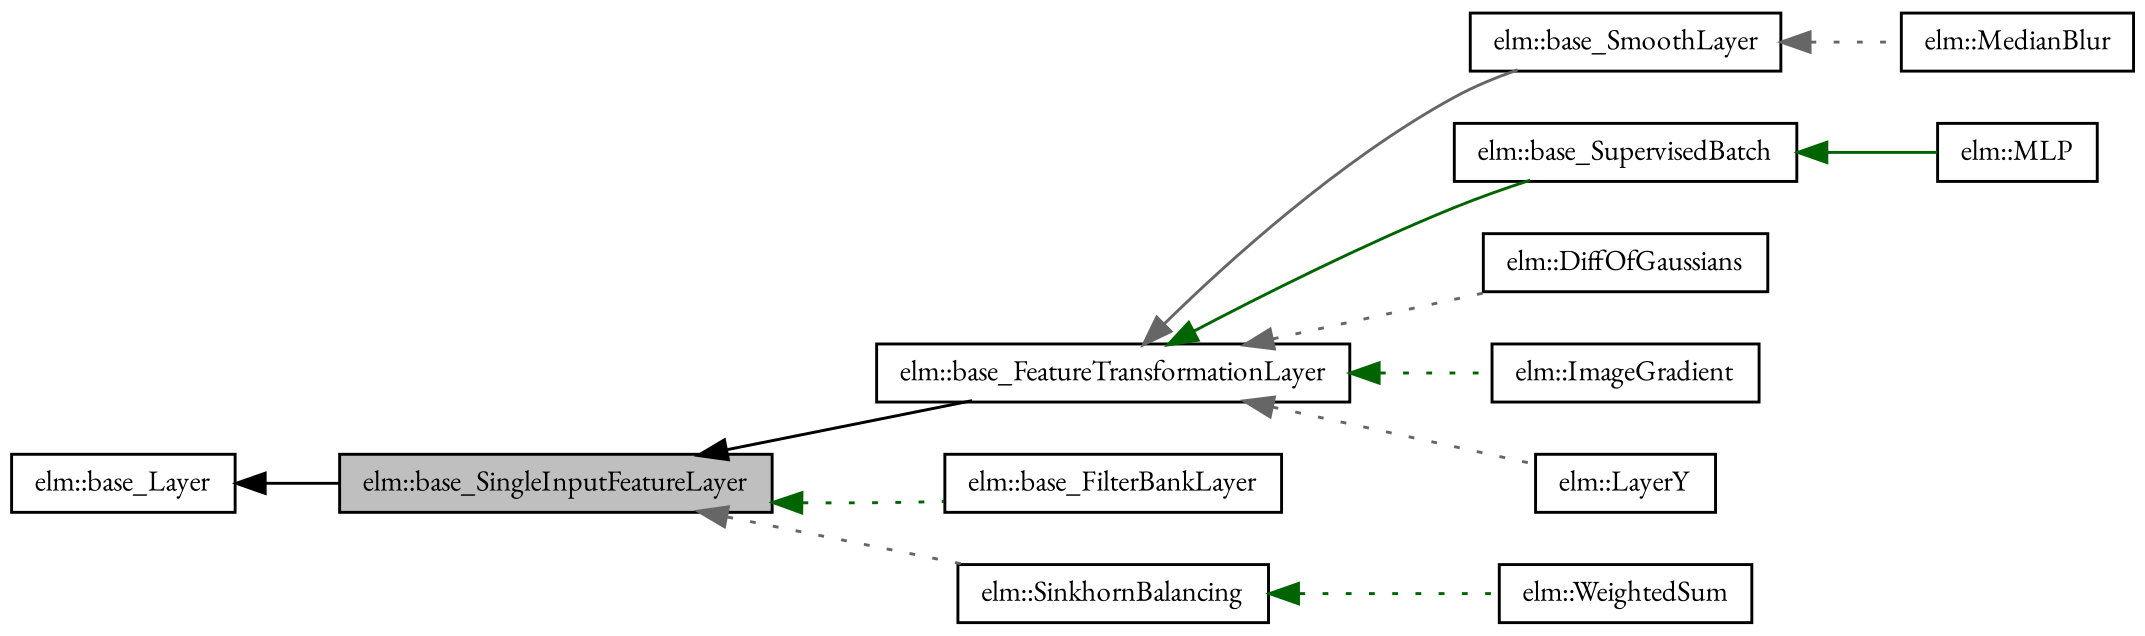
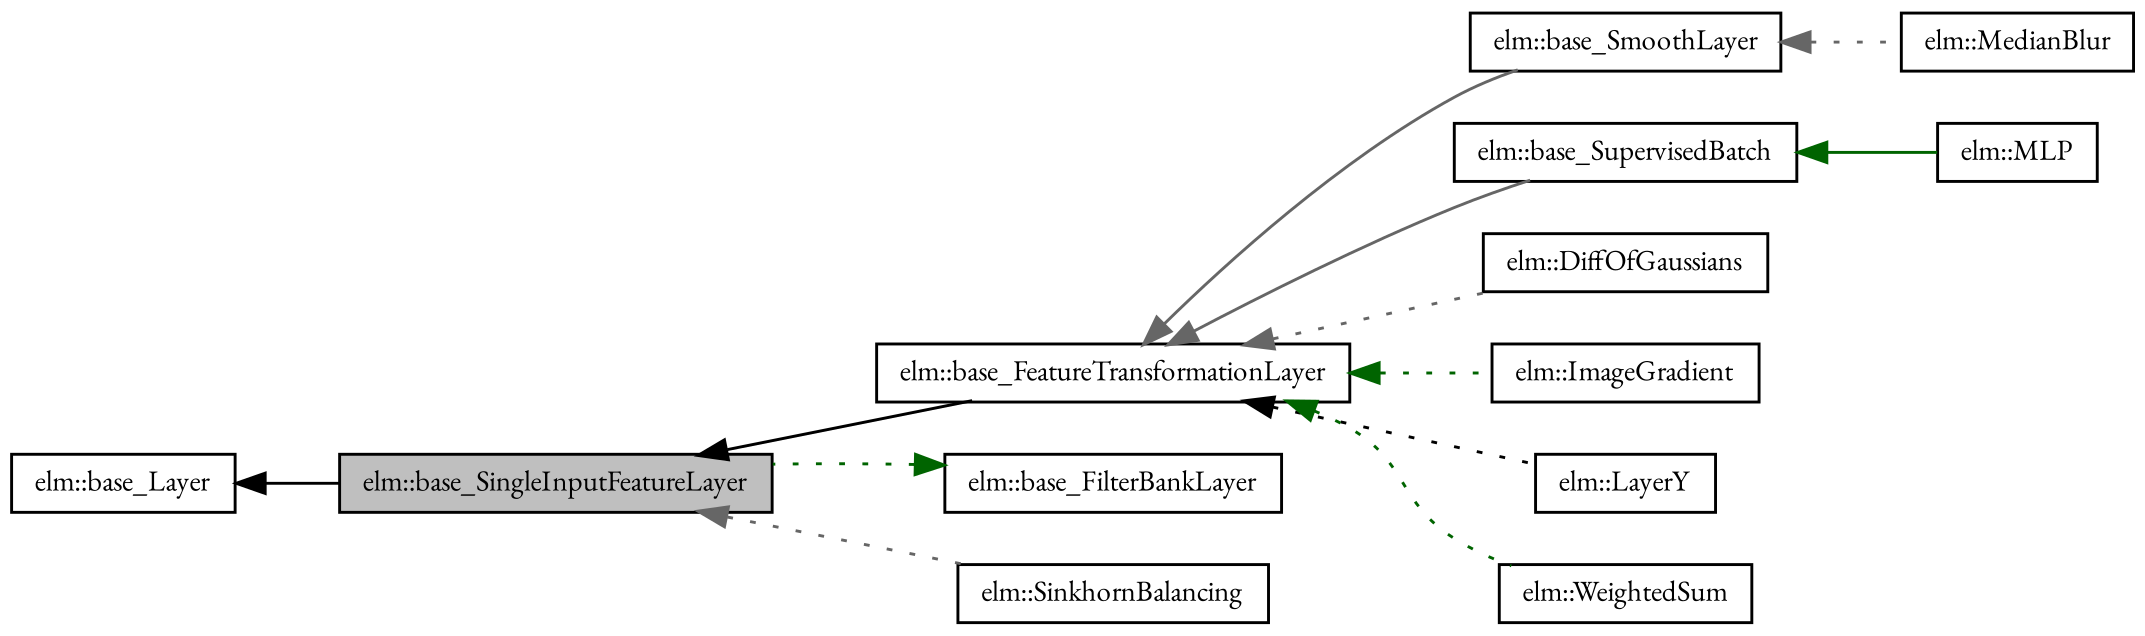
(1359, 249) -> (1359, 249)
(1404, 436) -> (1404, 436)
(873, 503) -> (844, 464)
(1399, 594) -> (1409, 493)
